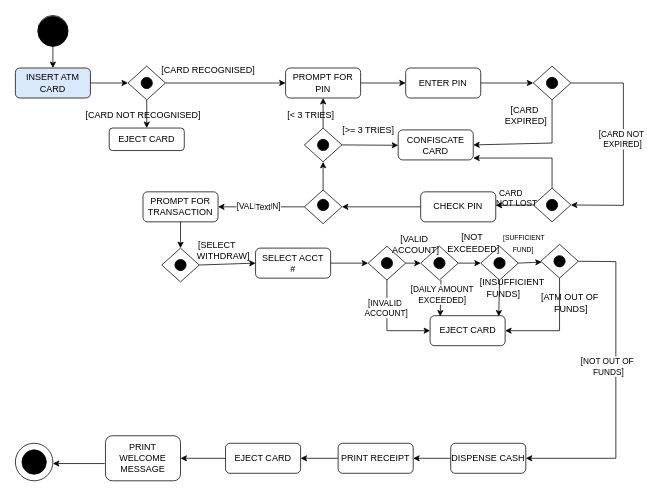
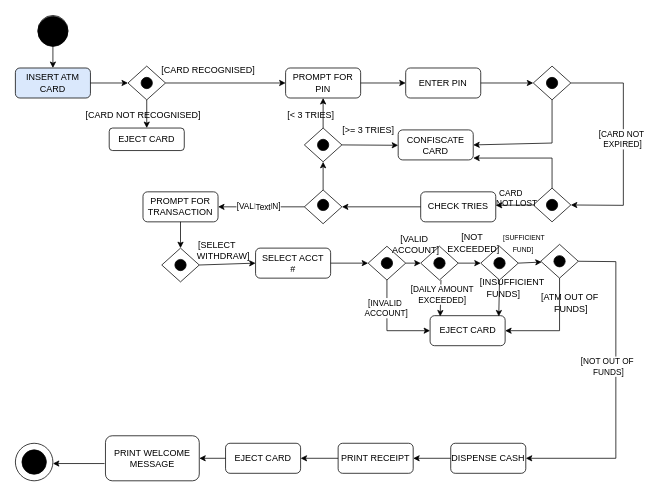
(525, 115) -> none
(458, 207) -> (458, 207)
(143, 458) -> (152, 458)
